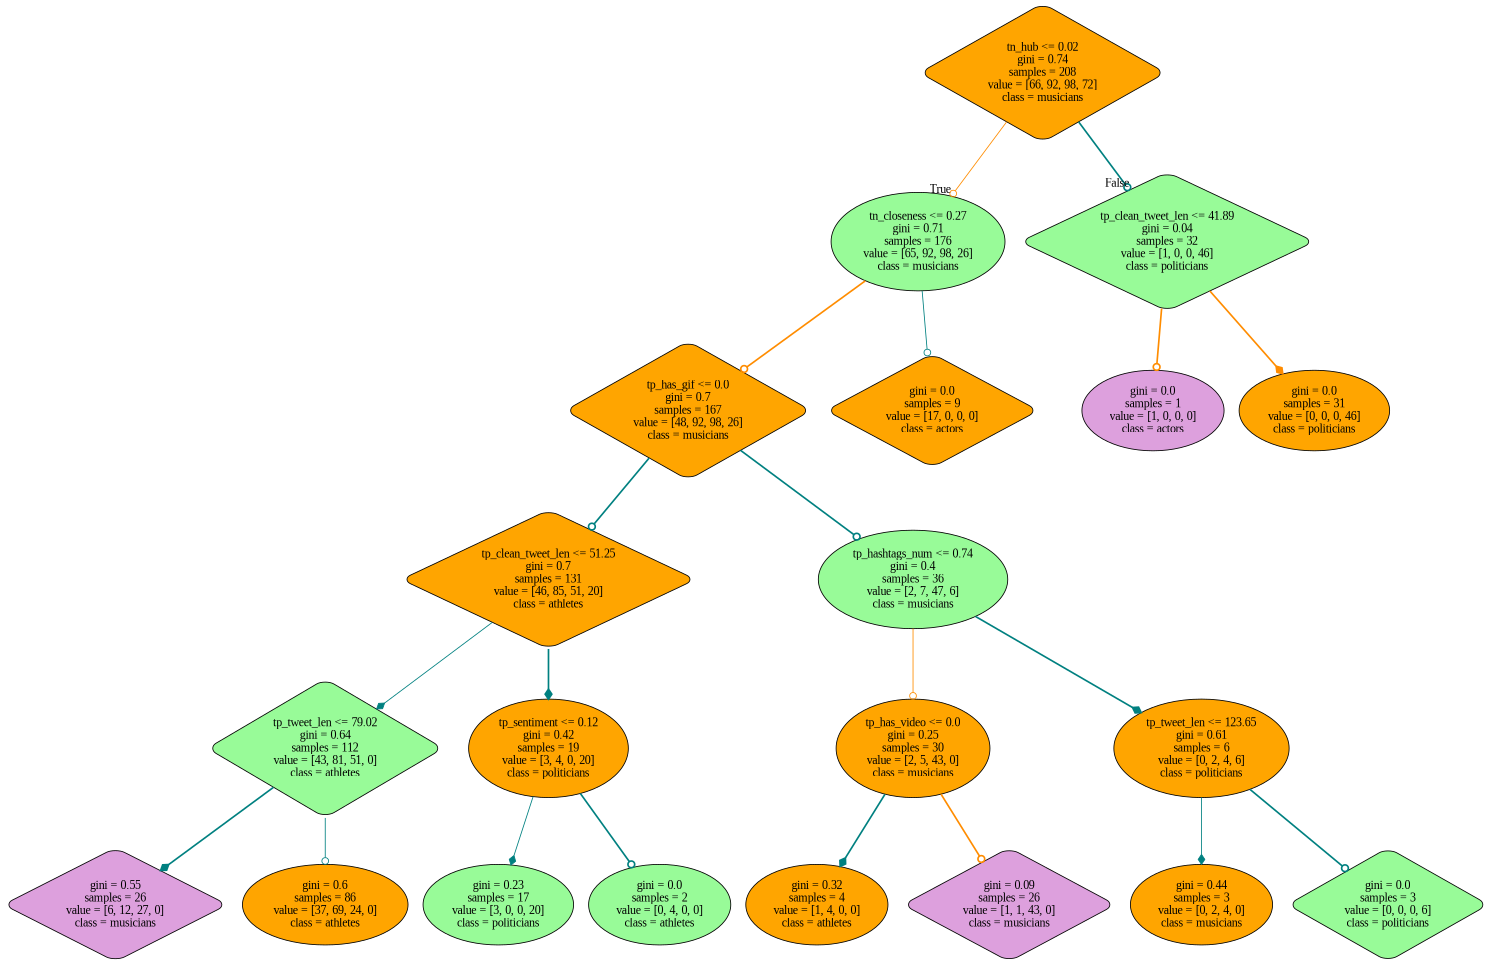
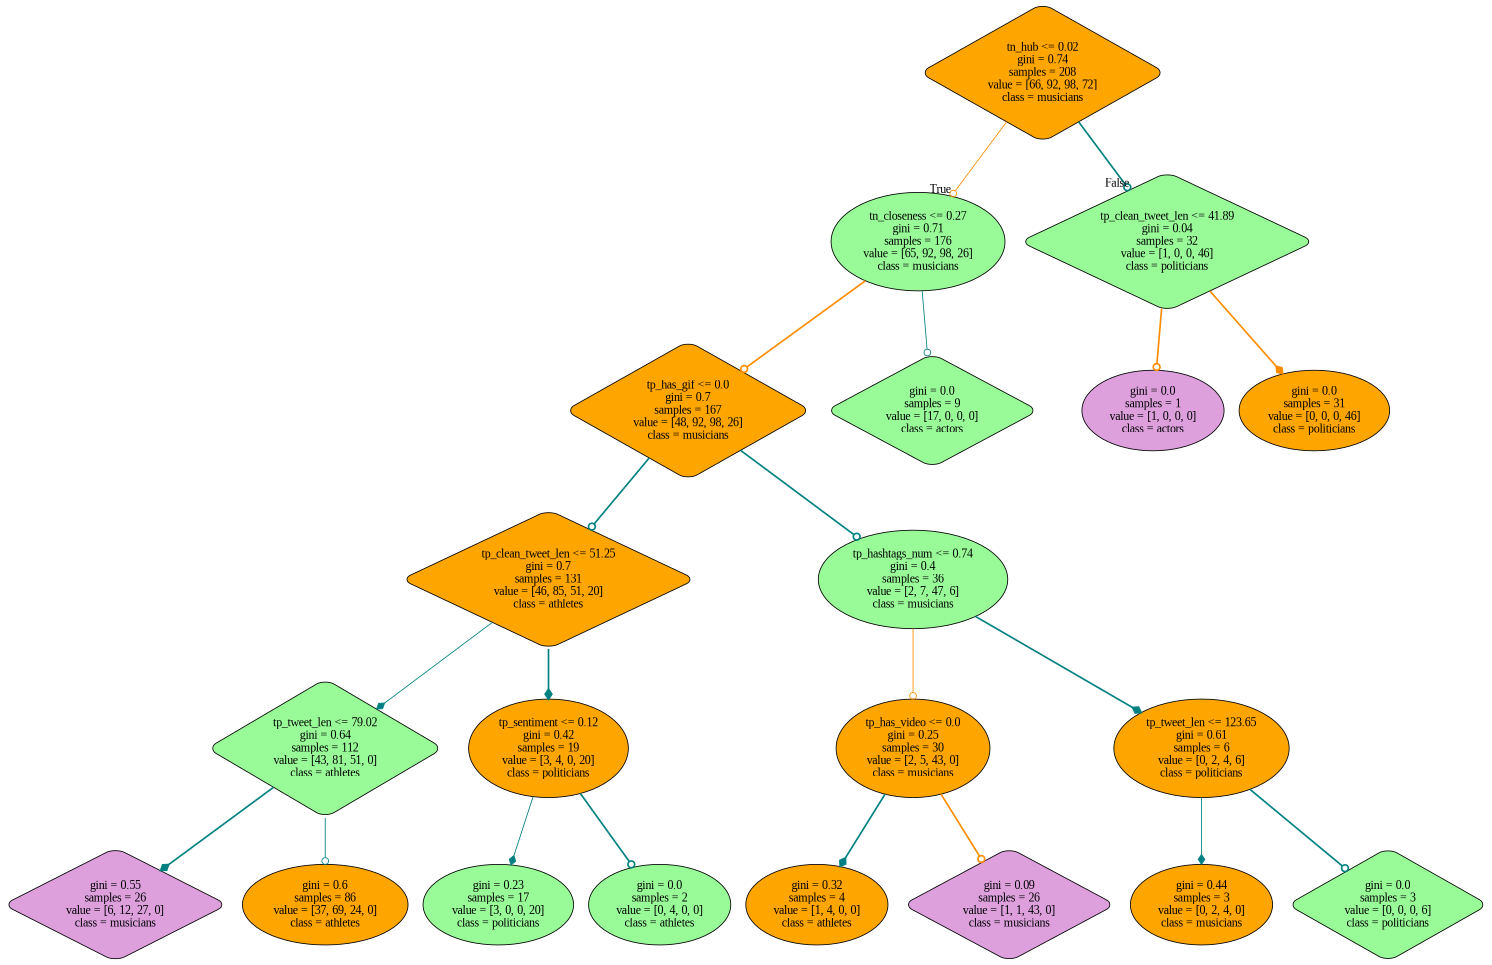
(932, 411) -> (932, 411)
